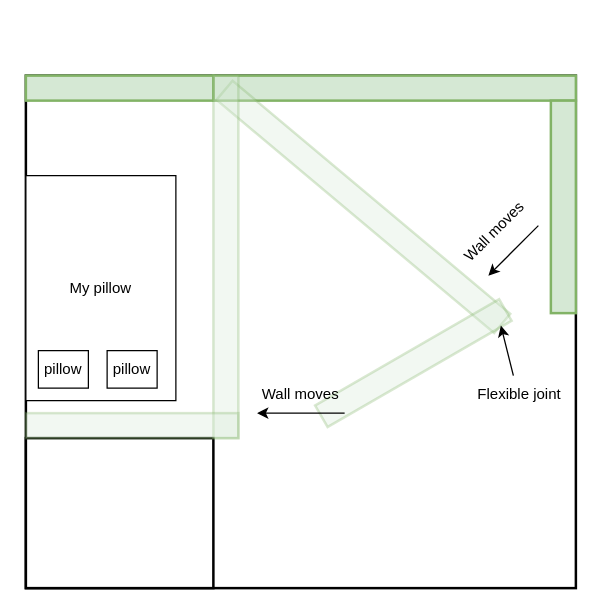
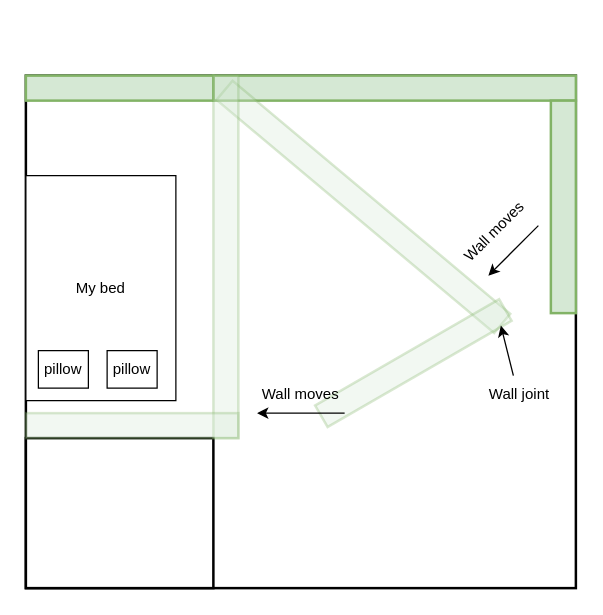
(101, 288) -> (101, 288)
(519, 394) -> (519, 394)
